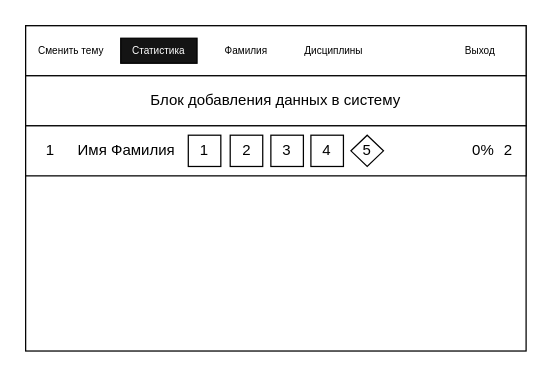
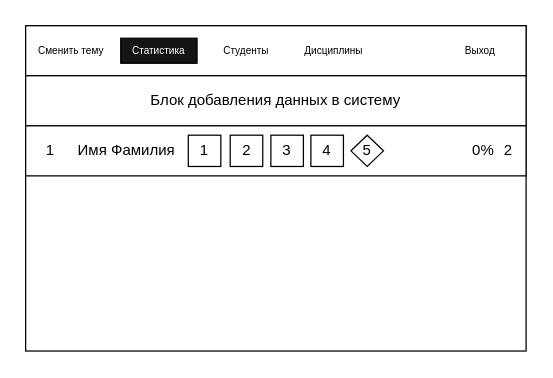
(246, 51) -> (246, 51)
